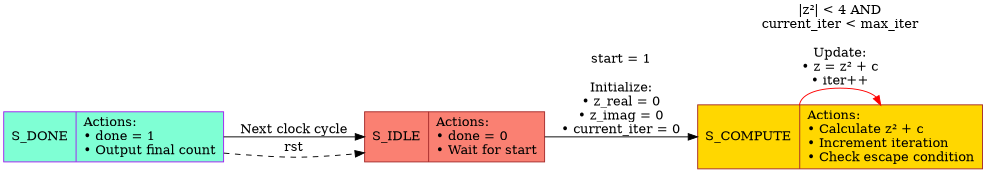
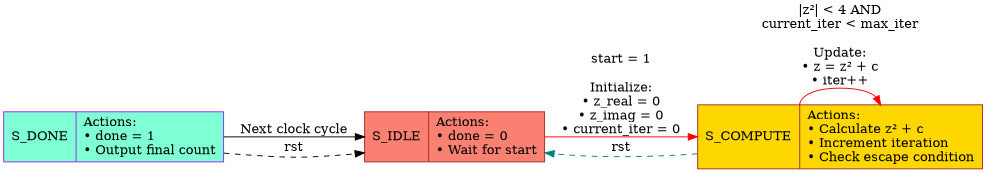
(616, 137) -> (616, 137)
none -> (626, 157)
